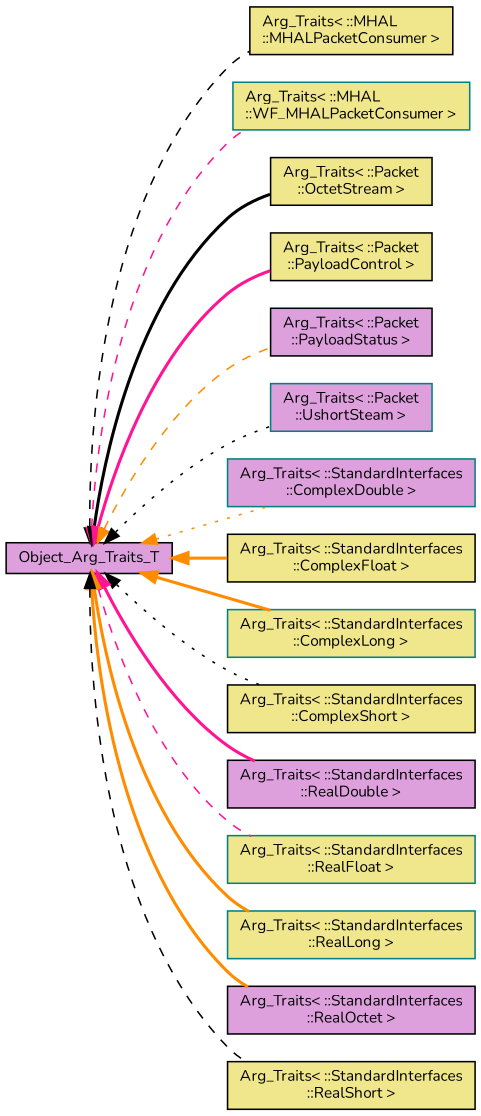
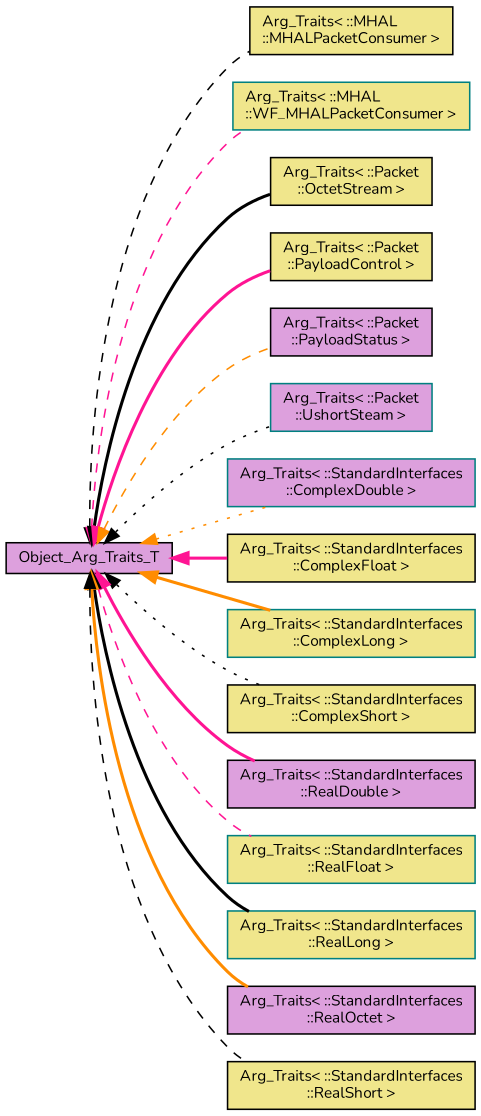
(208, 558) -> (208, 558)
(142, 765) -> (142, 765)
